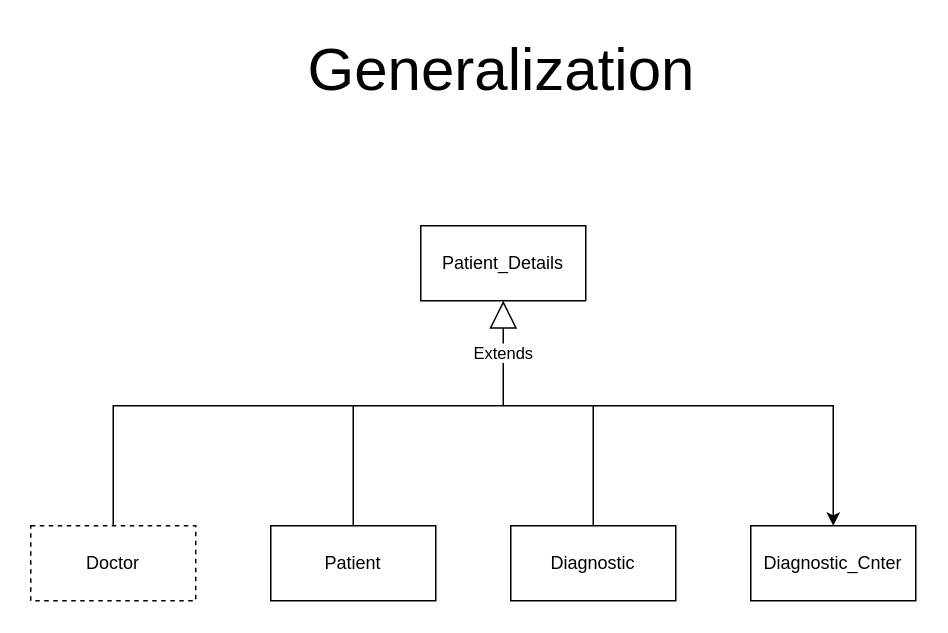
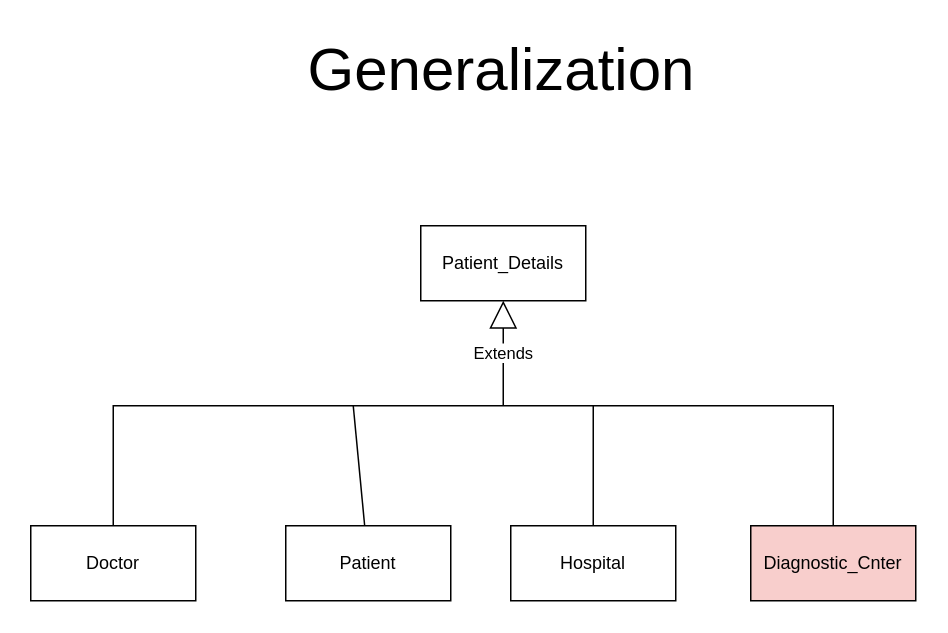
(833, 514) -> (833, 518)
(113, 563) -> (113, 563)
(353, 563) -> (368, 563)
(593, 563) -> (593, 563)
(833, 563) -> (833, 563)
